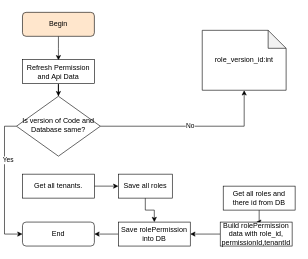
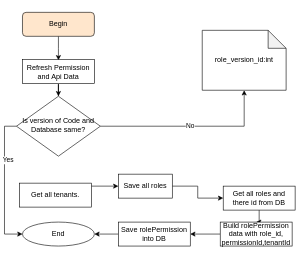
(59, 186) -> (56, 195)
(146, 209) -> (197, 186)
(59, 234) -> (59, 234)
